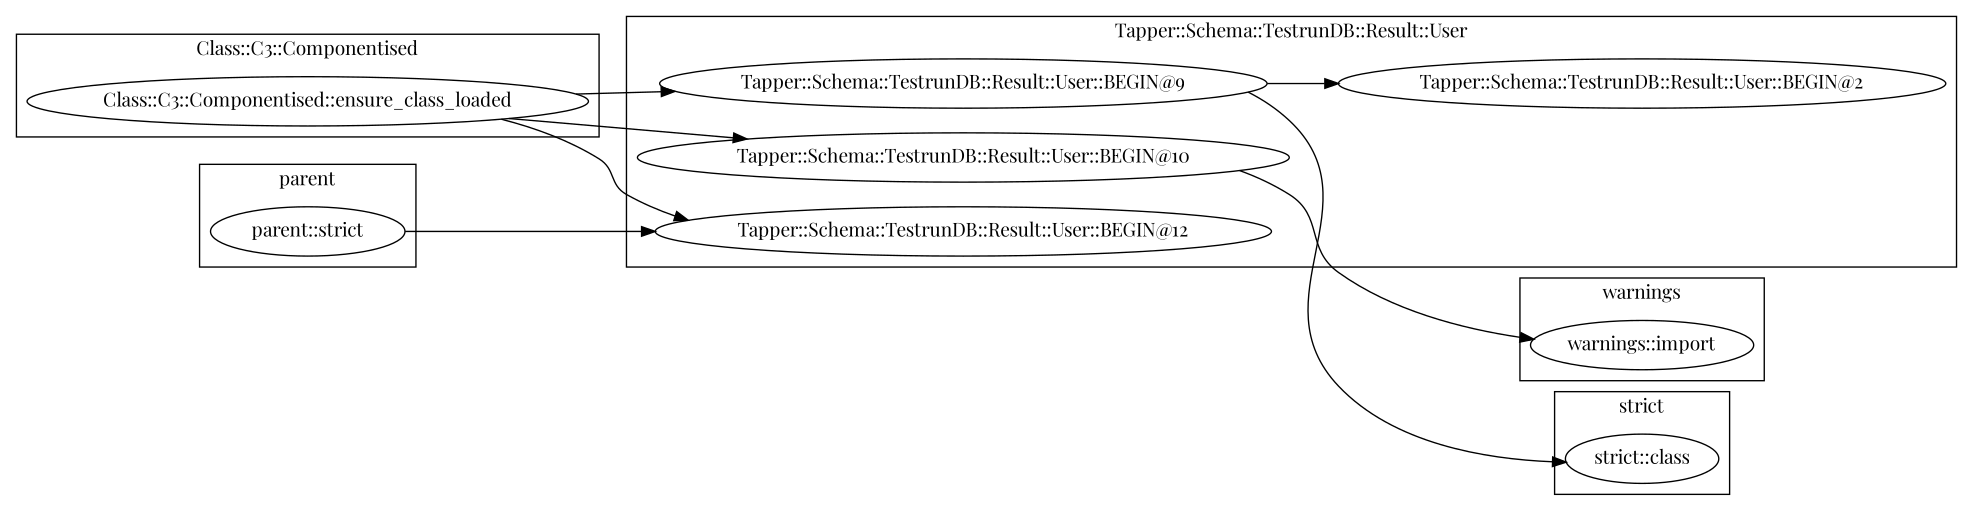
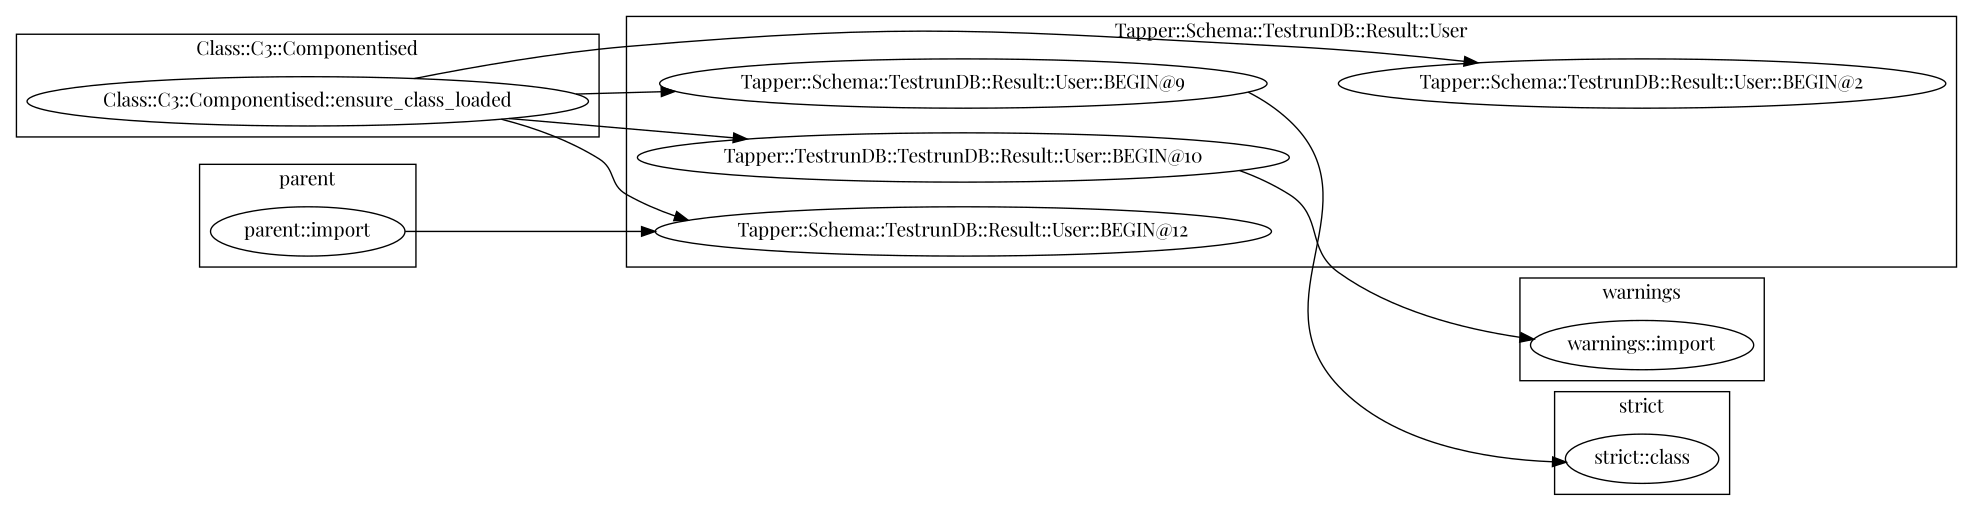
(1296, 84) -> (938, 31)
(963, 157) -> (963, 157)
(308, 231) -> (308, 231)
